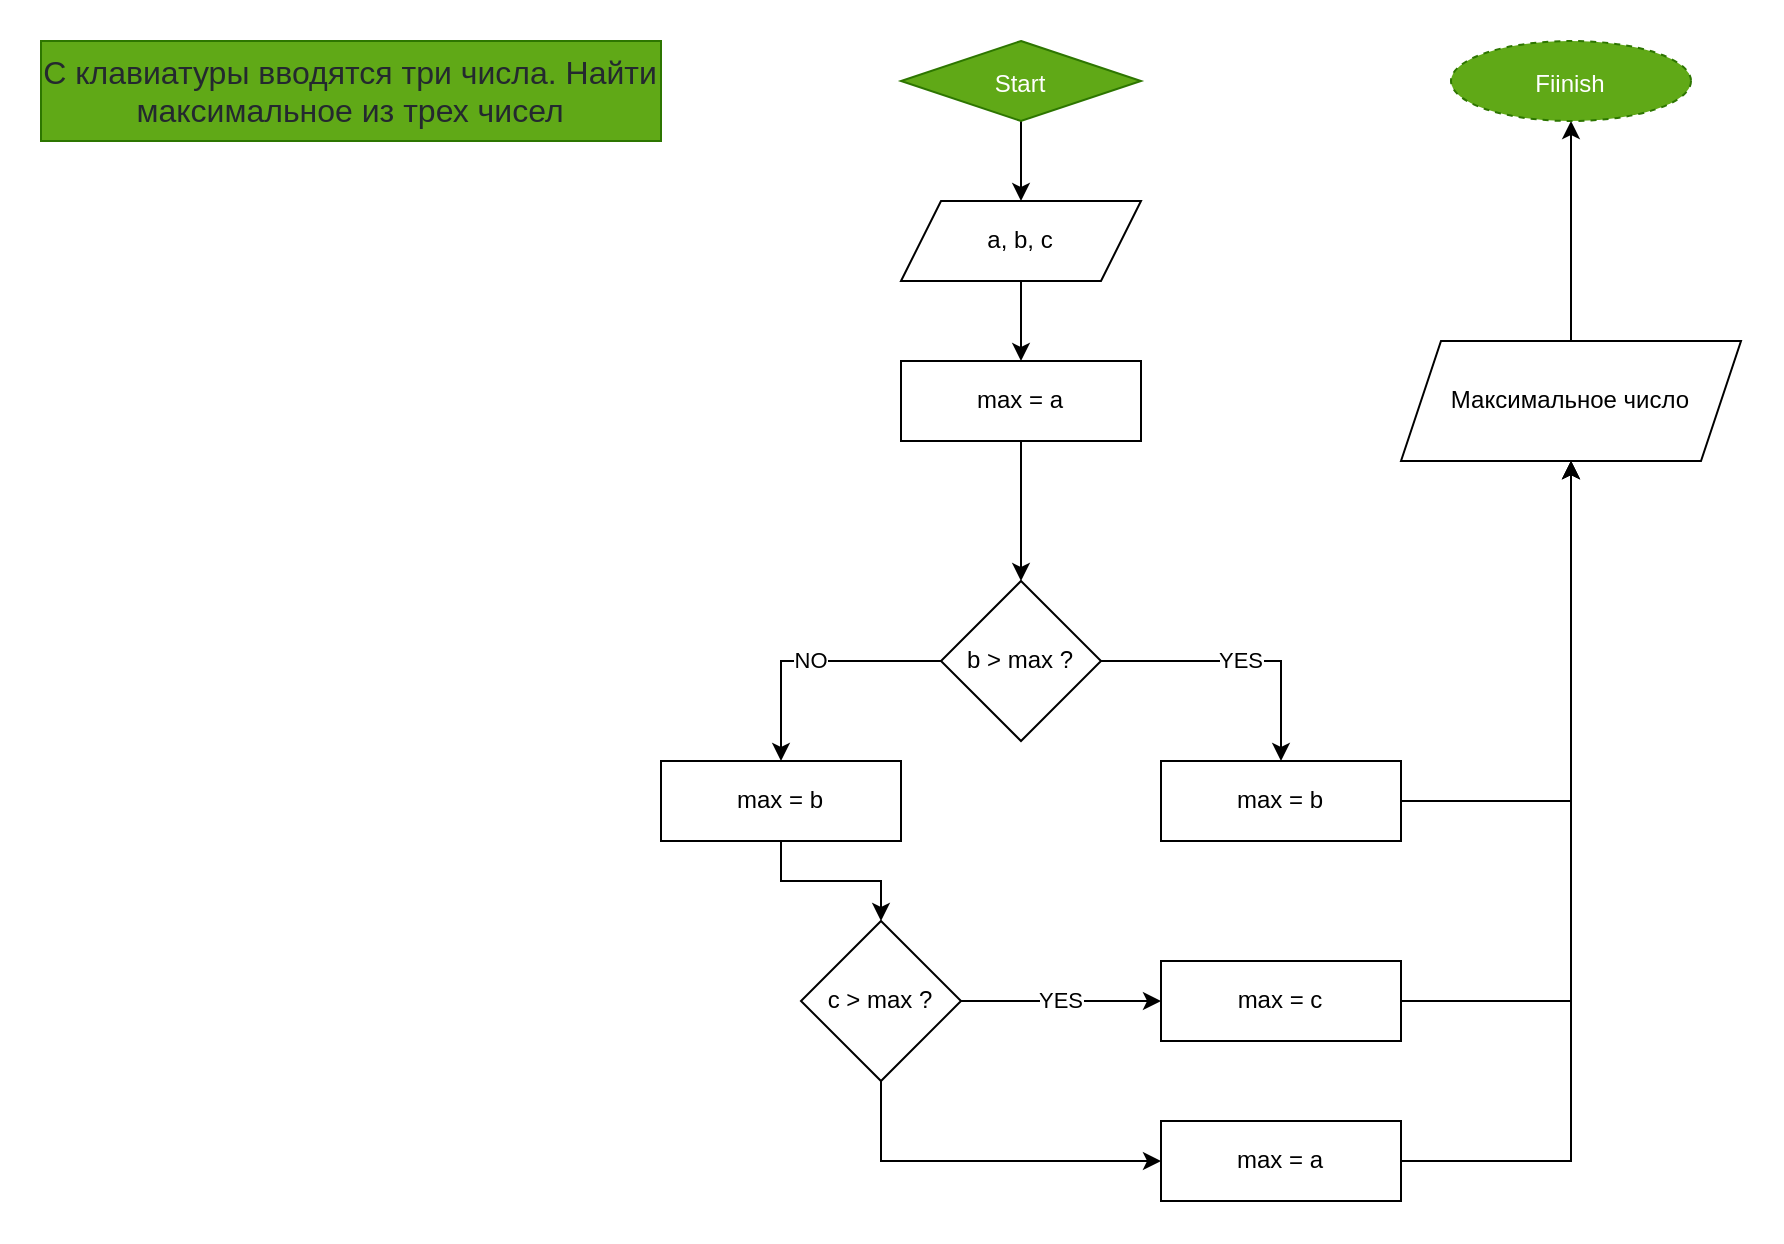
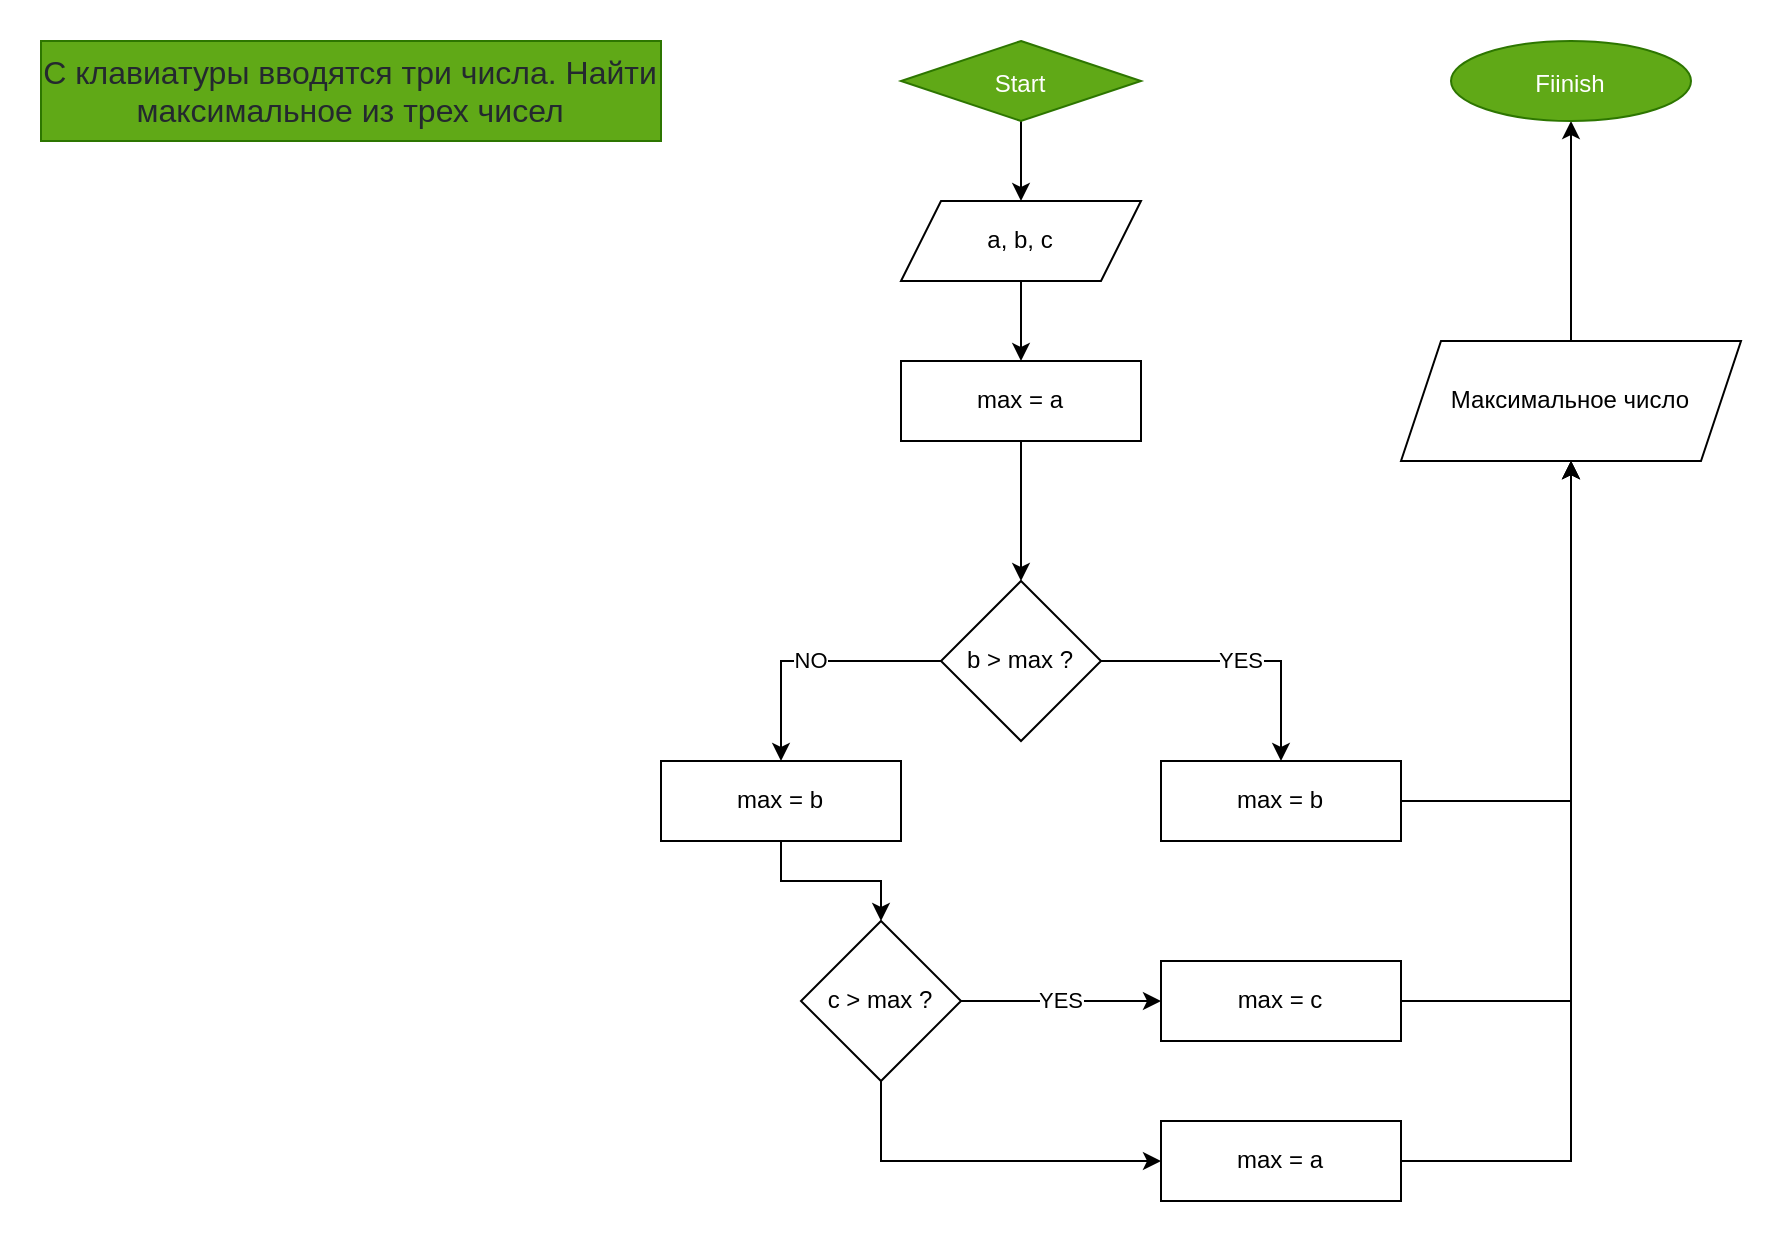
(1571, 81) -> (1571, 81)
